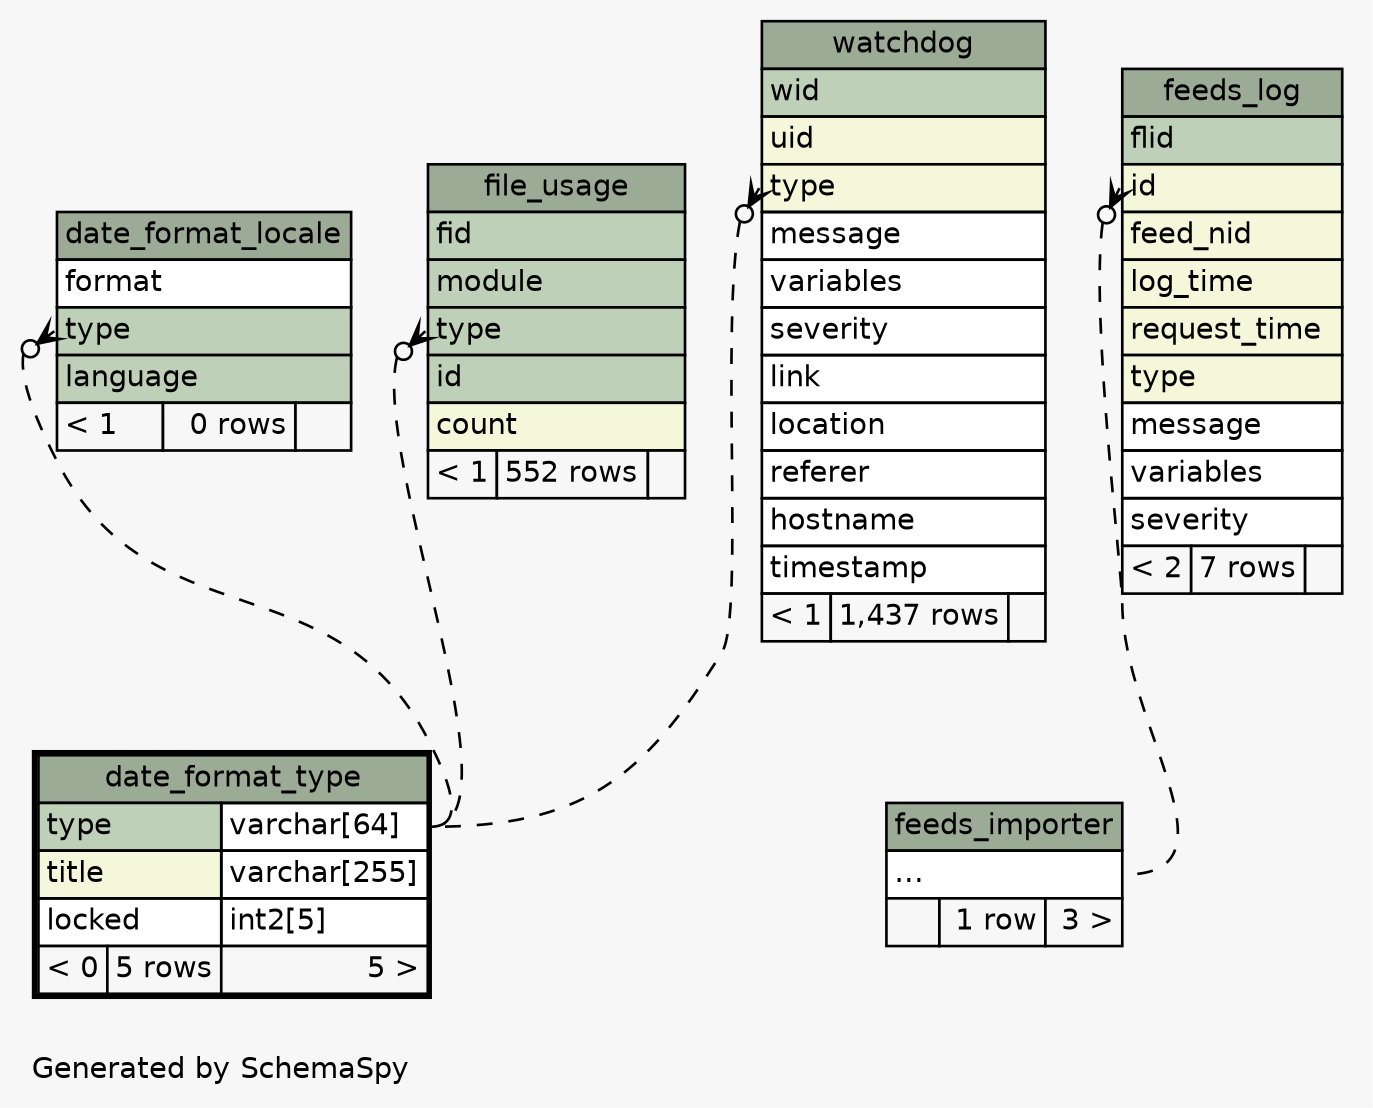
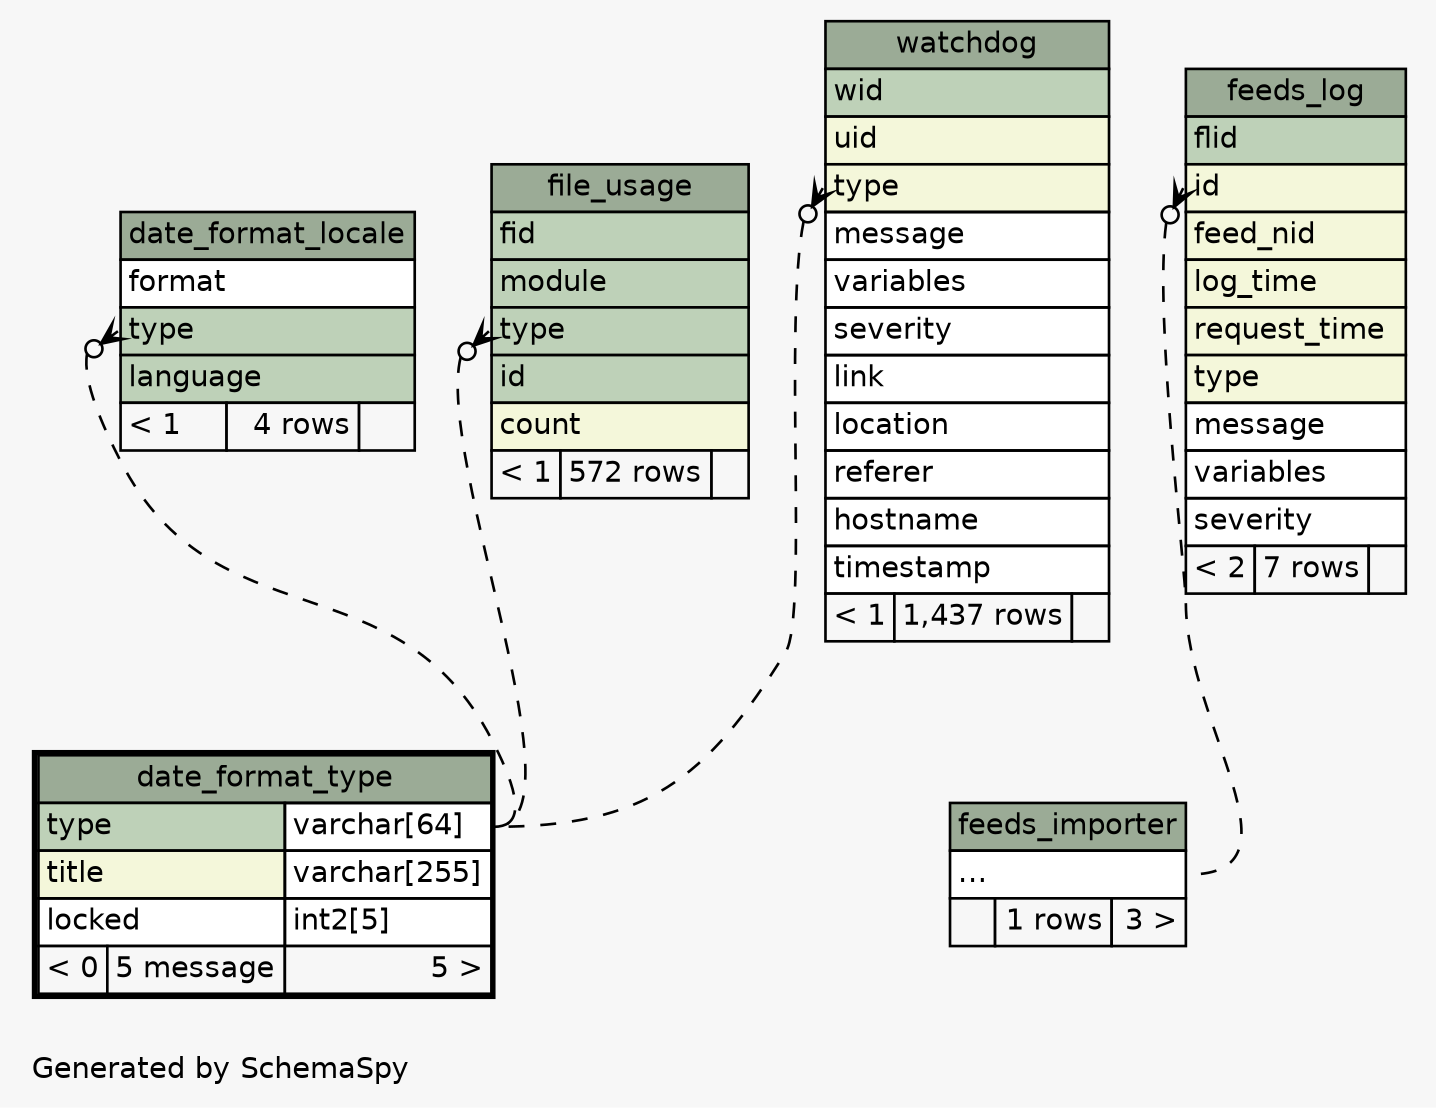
(239, 425) -> (302, 425)
(572, 473) -> (636, 473)
(996, 921) -> (1055, 921)
(164, 969) -> (196, 969)
